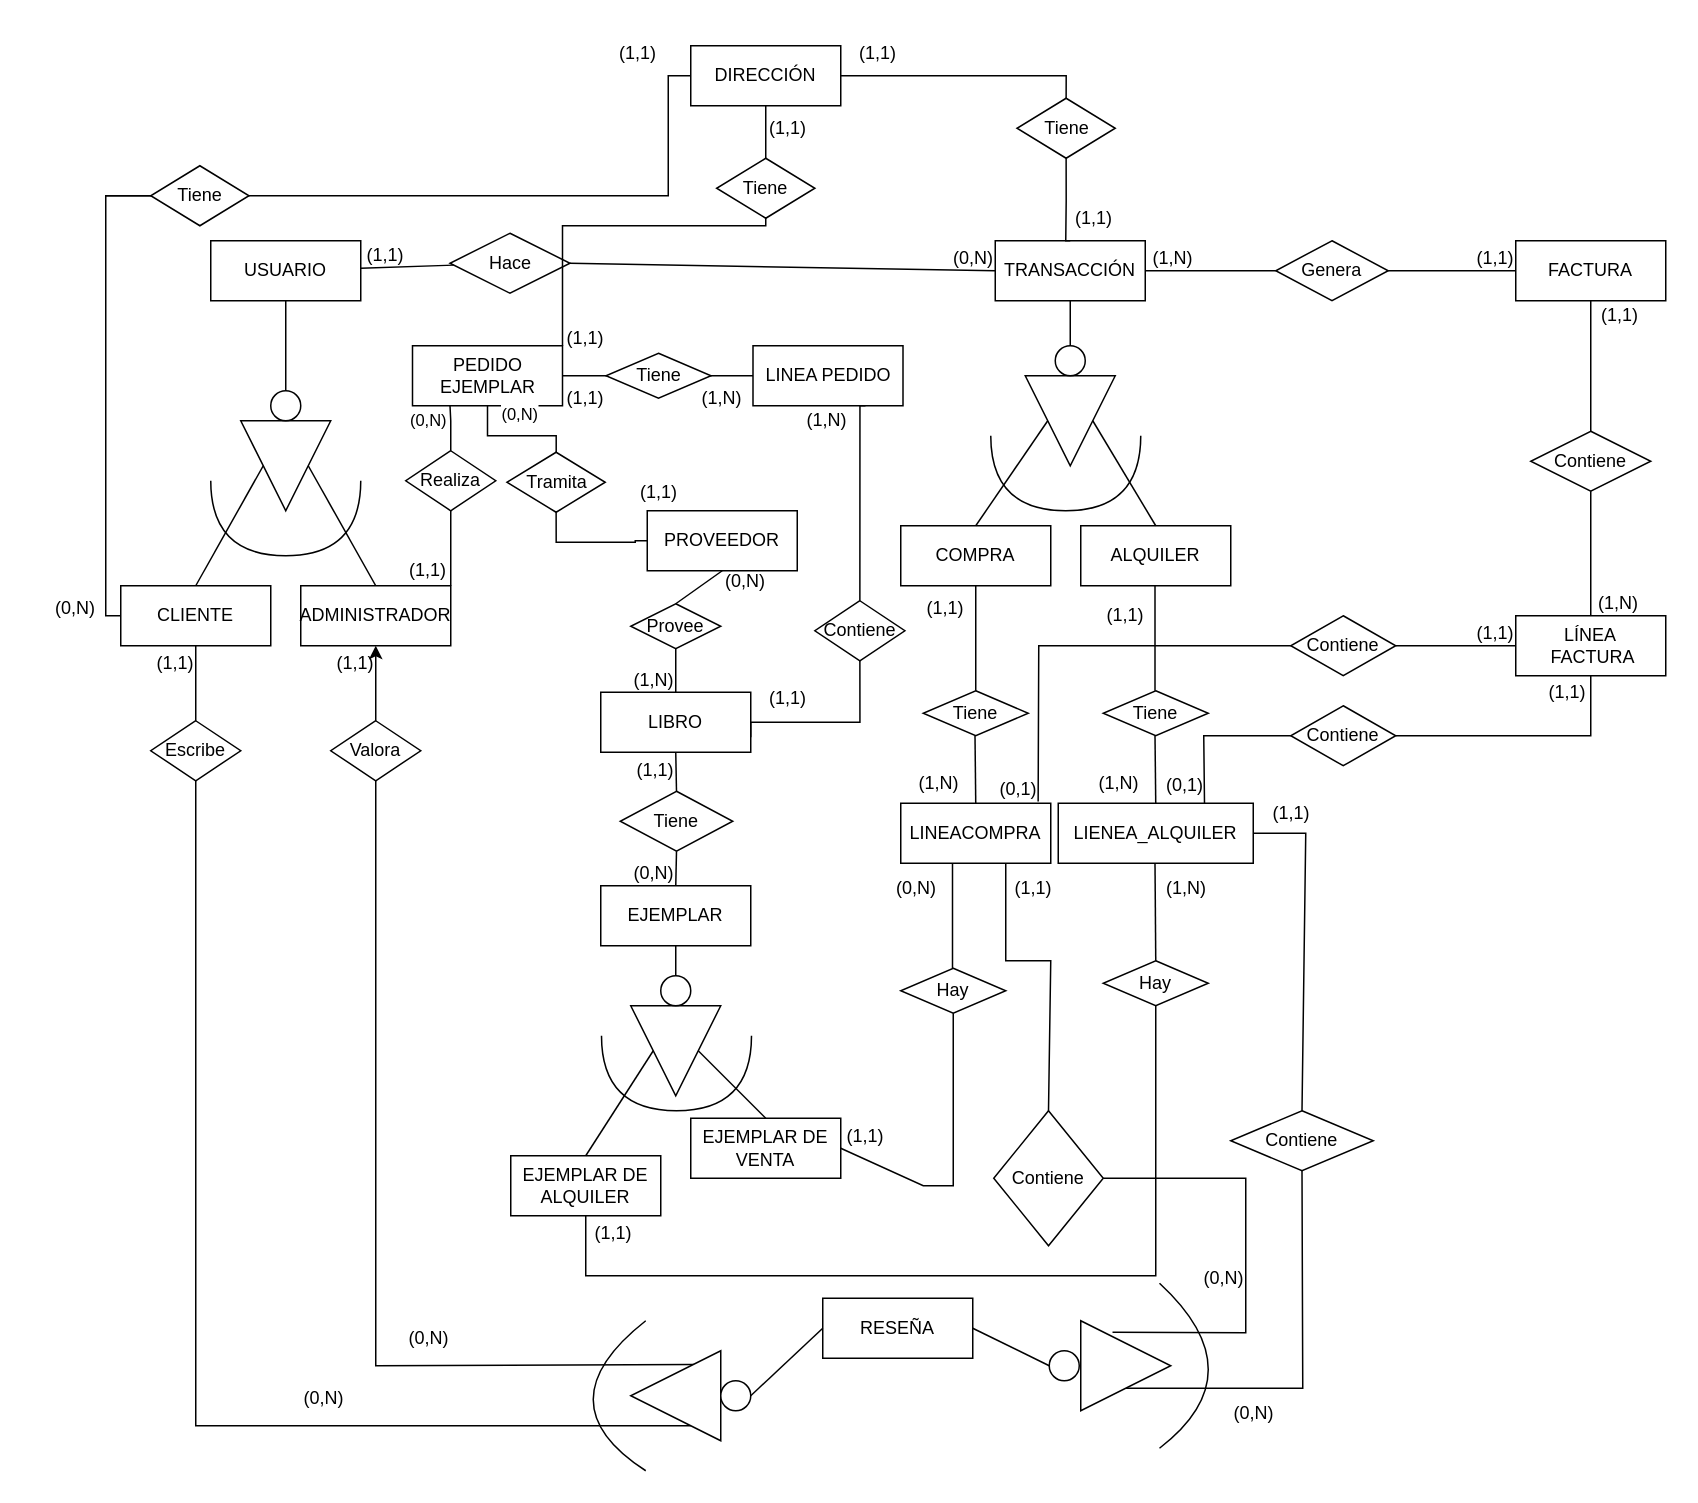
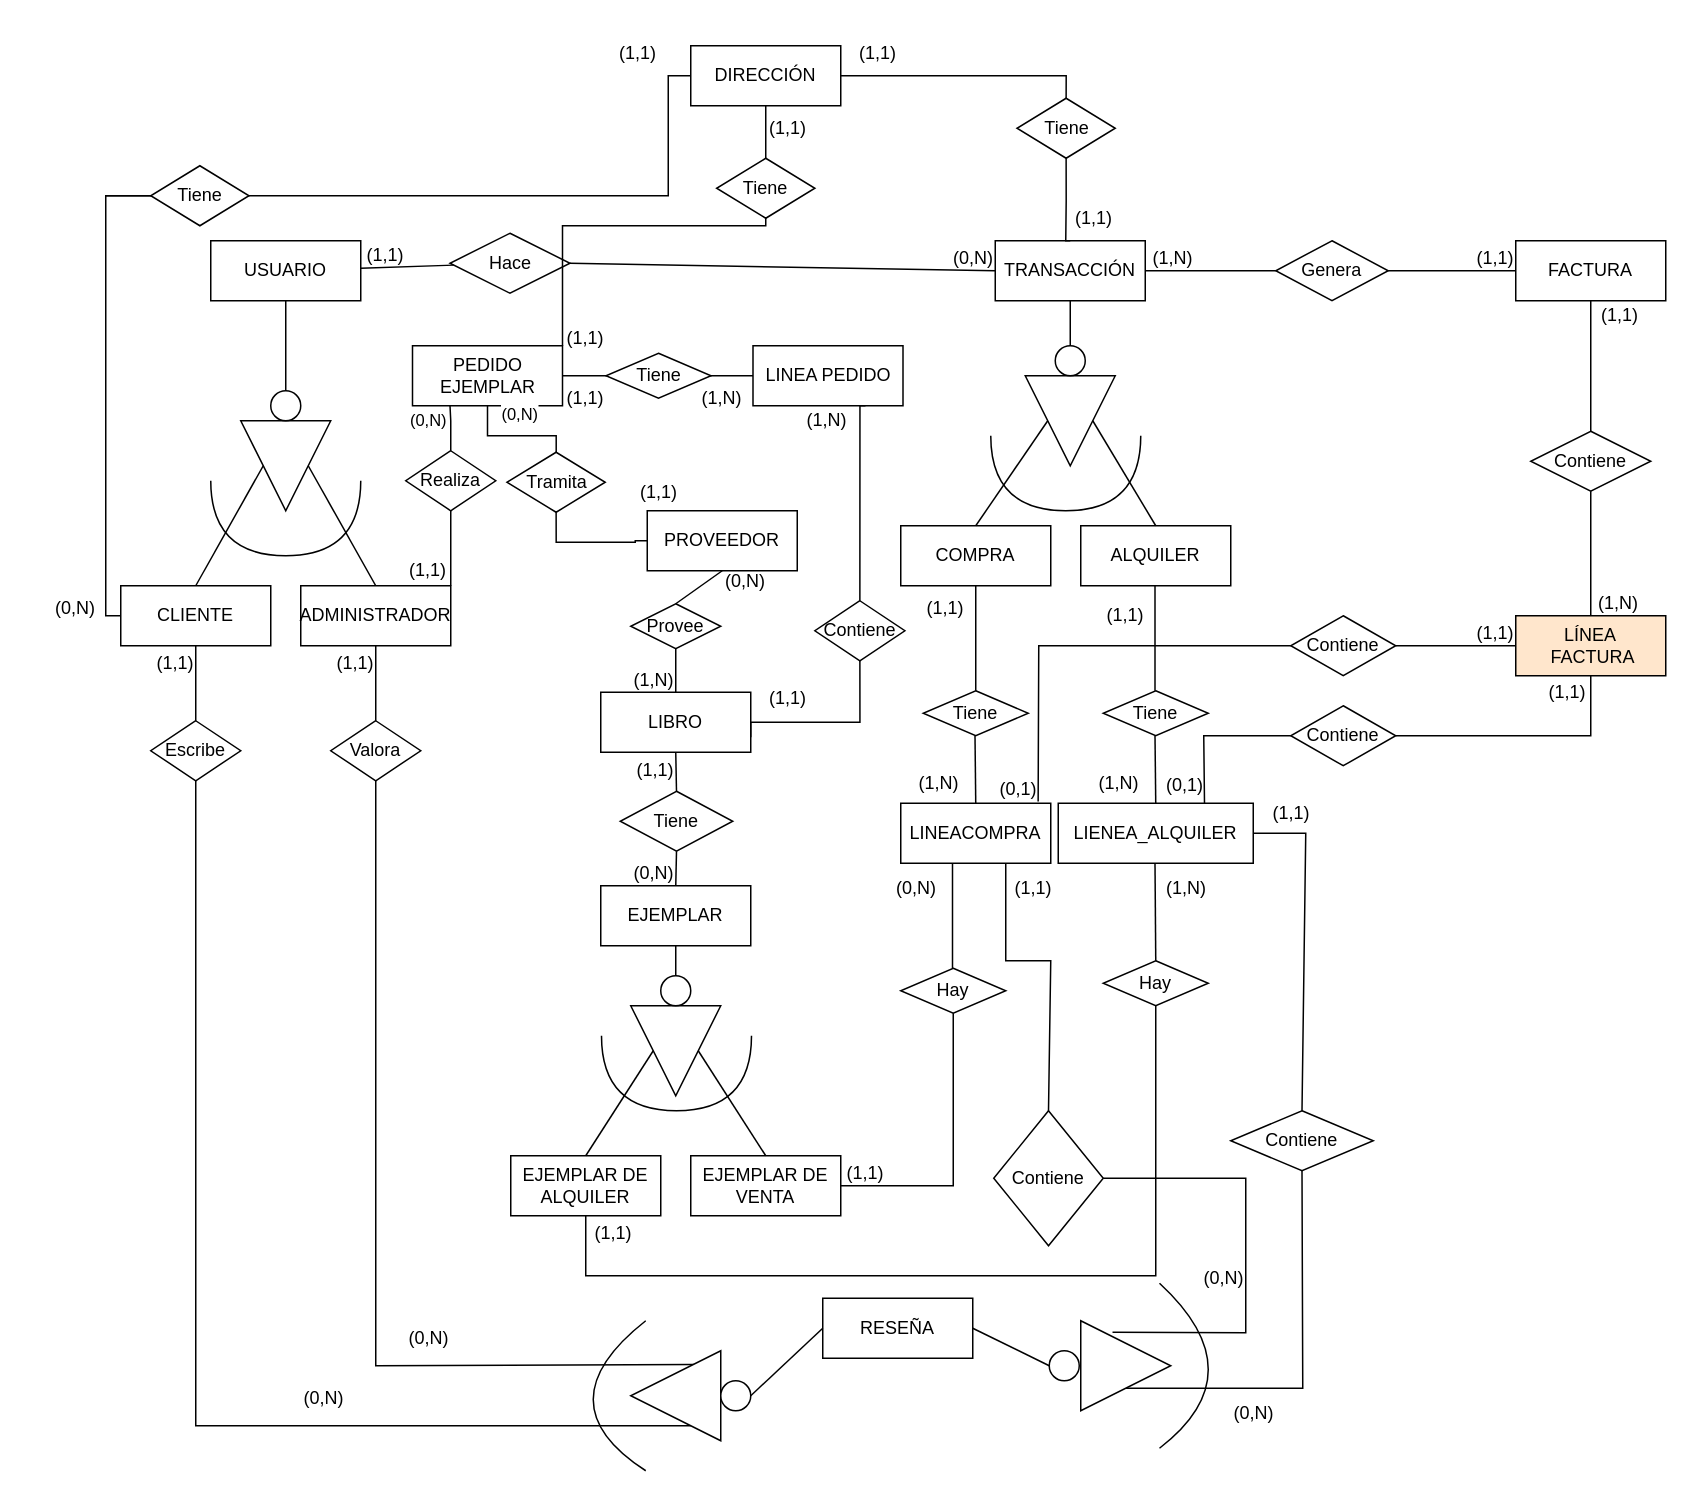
(1591, 646) -> (1591, 646)
(376, 657) -> (376, 652)
(766, 1148) -> (766, 1186)
